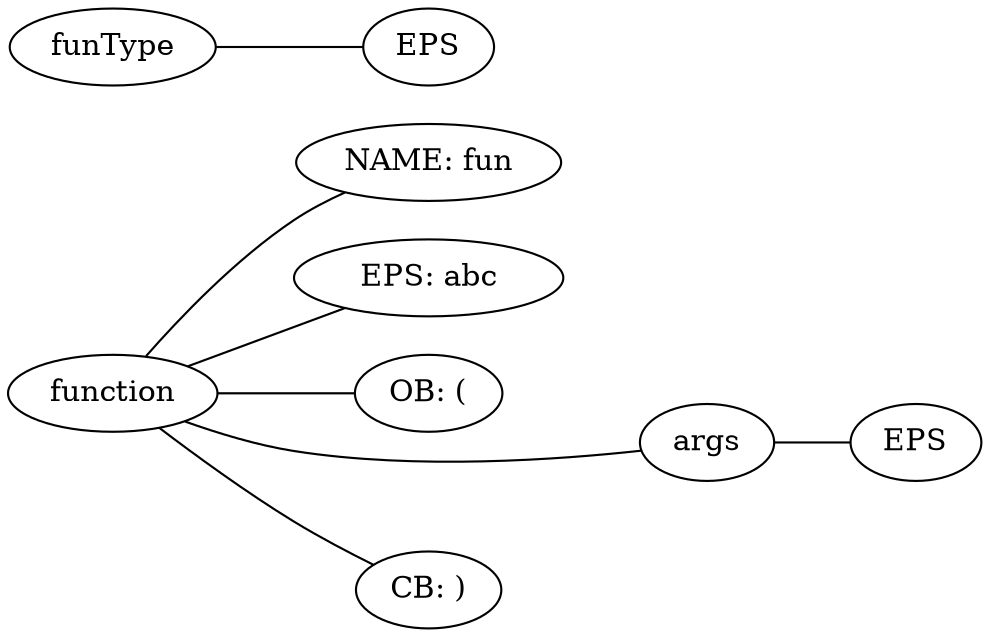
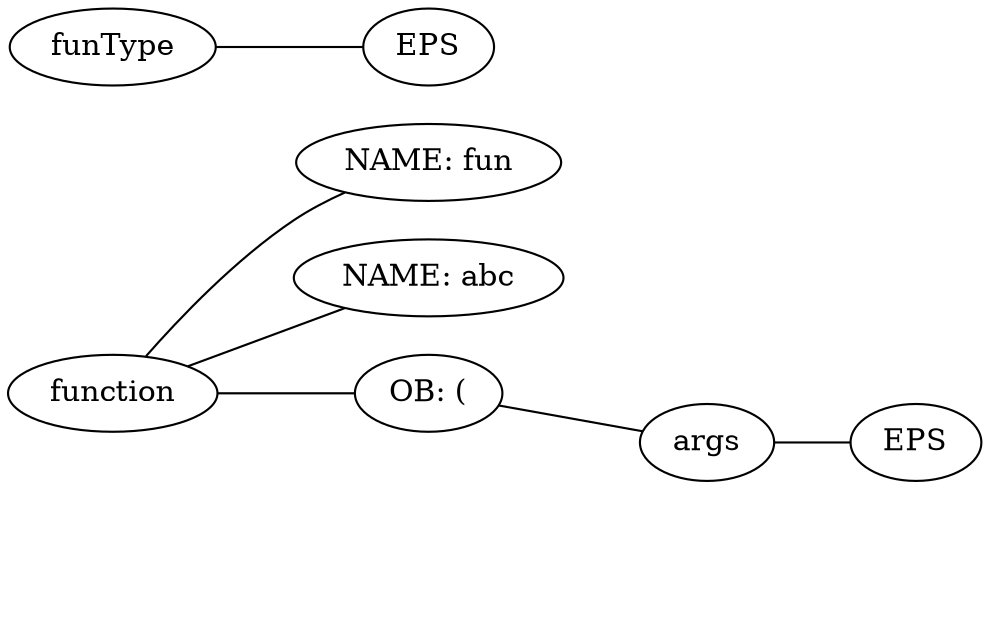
(429, 278) -> (429, 278)
(411, 461) -> (571, 418)
(429, 590) -> none
